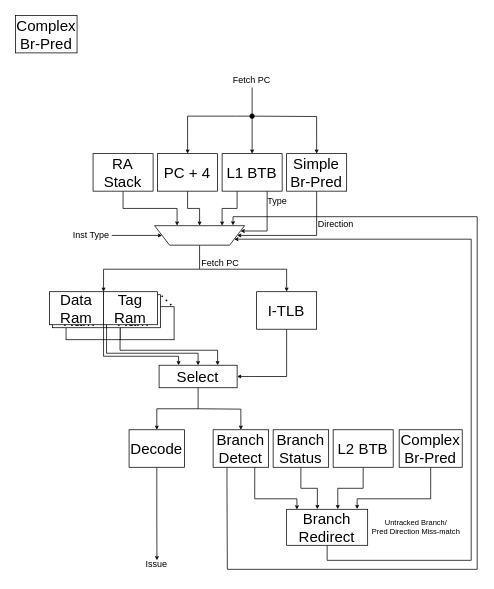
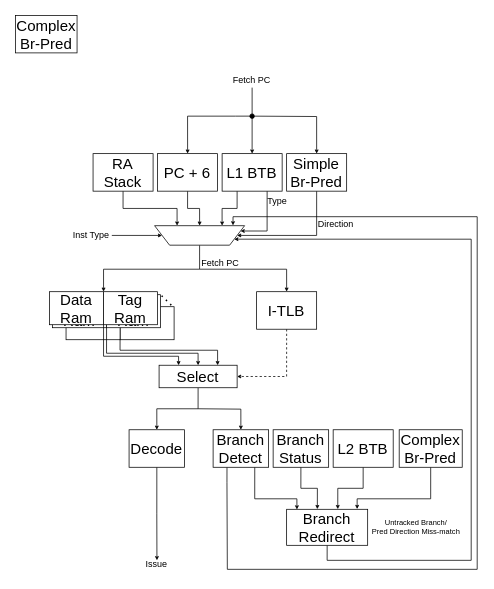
(187, 172) -> (187, 172)
(286, 376) -> (286, 376)
